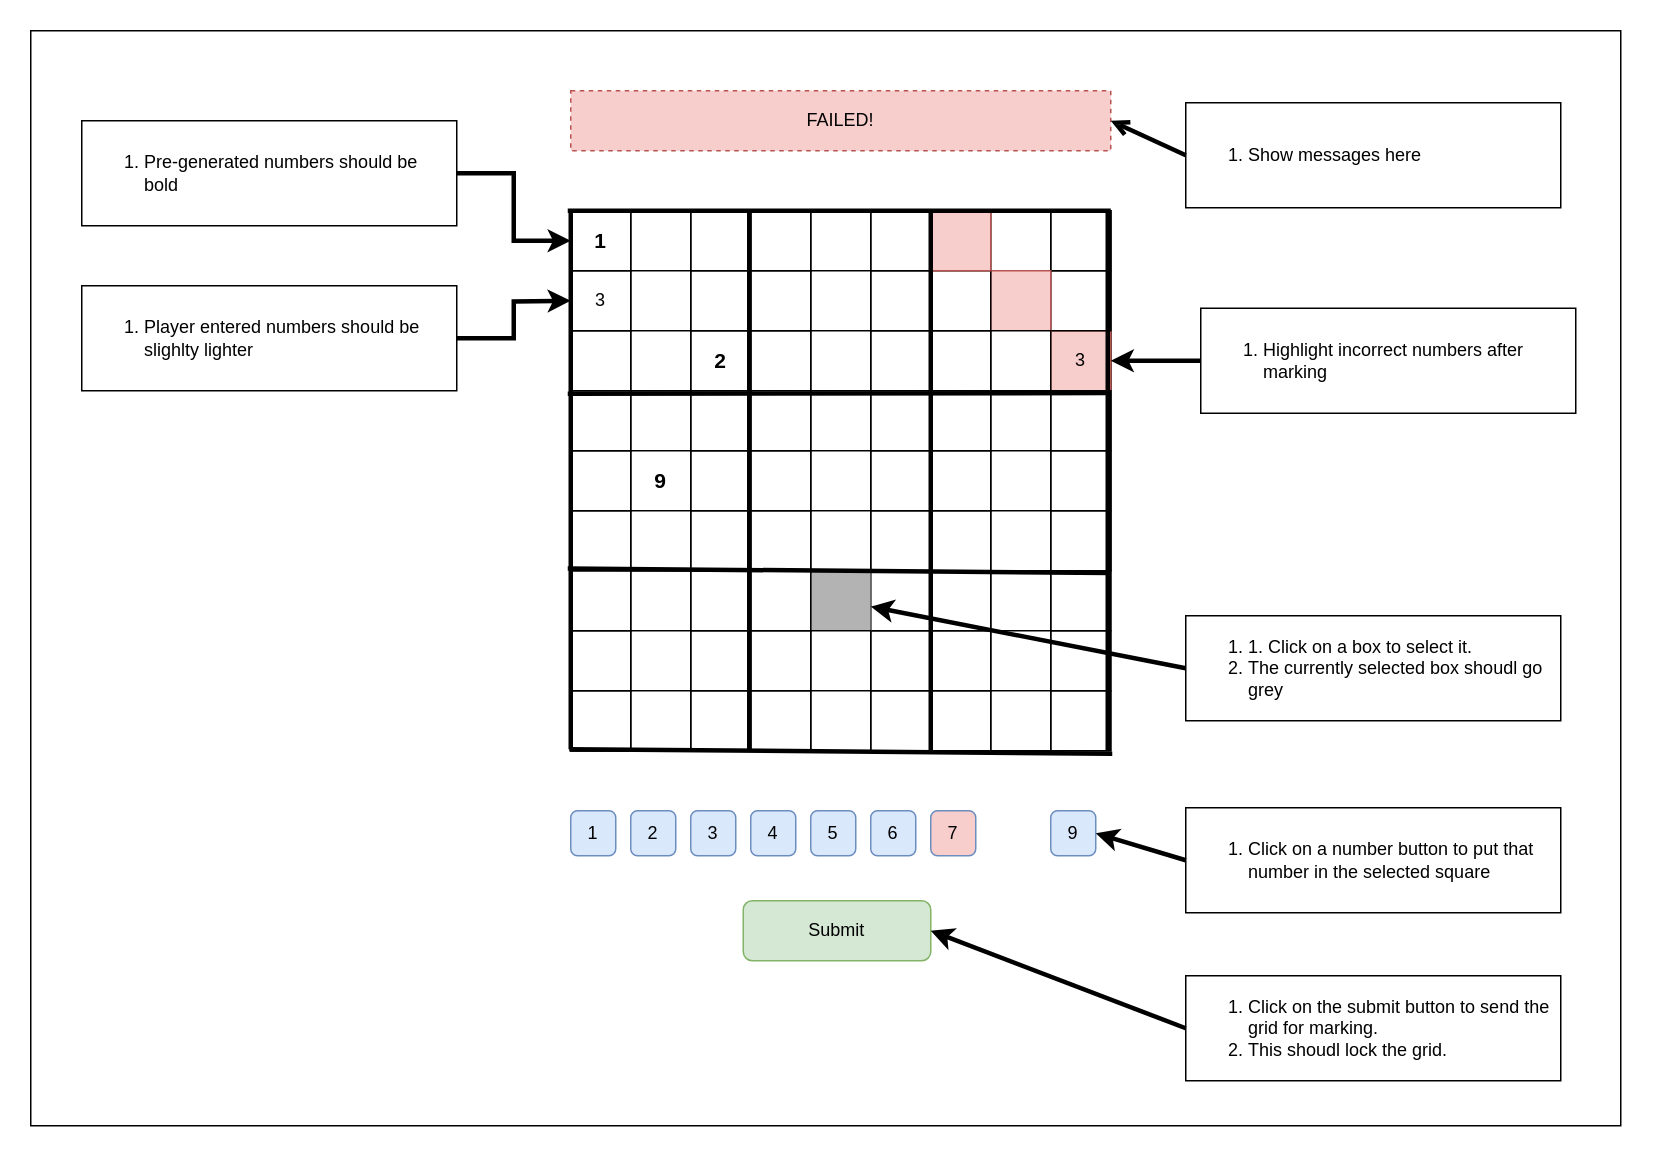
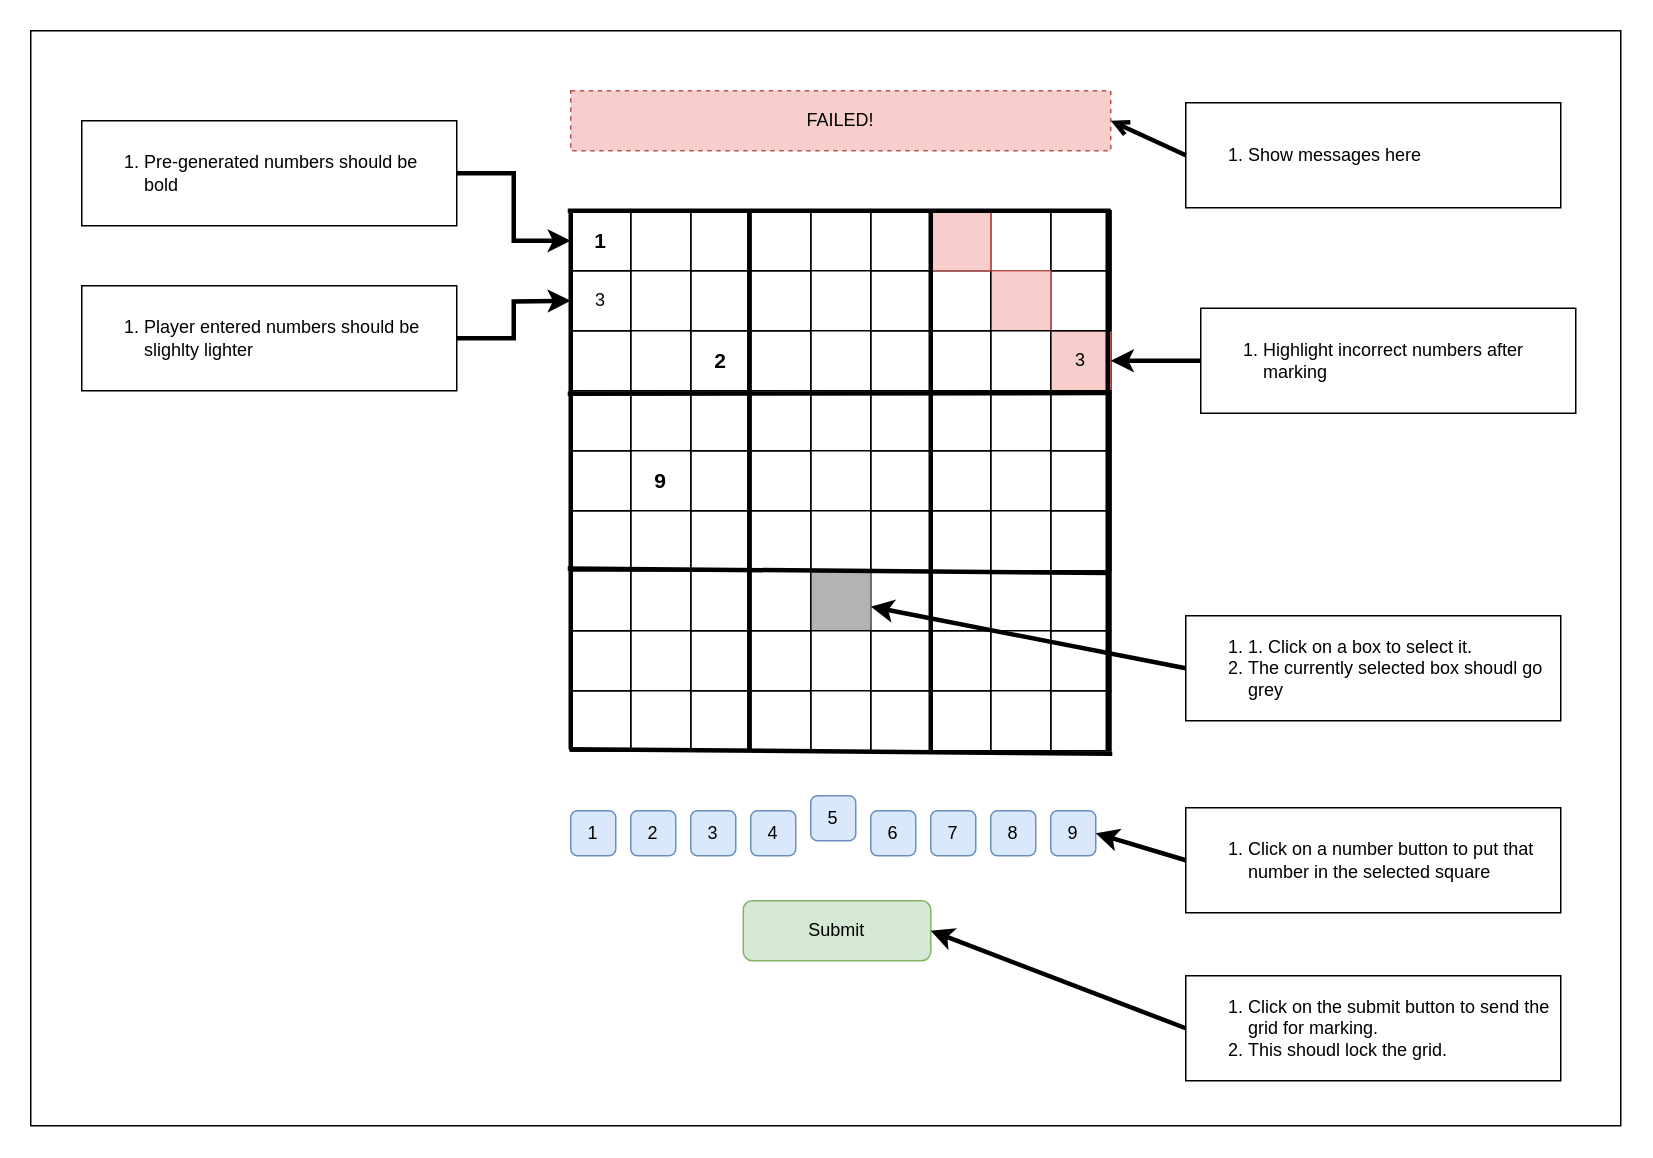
(833, 833) -> (833, 818)
(953, 833) -> (953, 833)
none -> (1013, 833)
